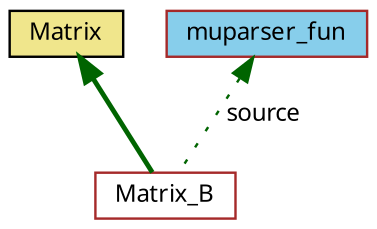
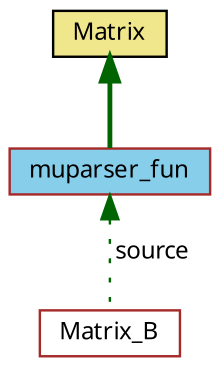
(123, 125) -> (110, 115)
